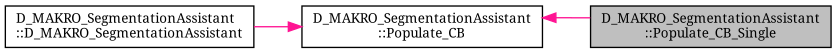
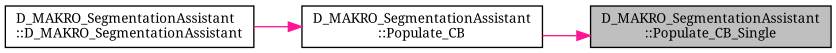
(573, 18) -> (560, 36)
